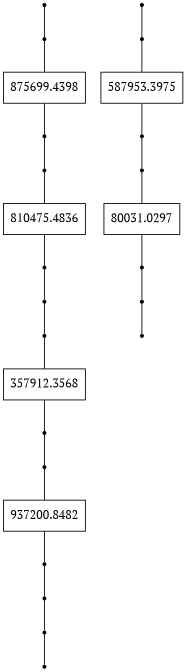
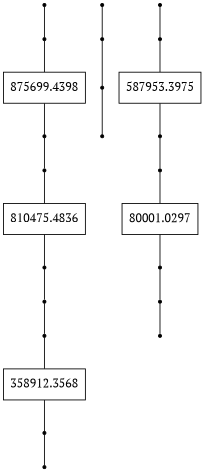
(142, 219) -> (160, 219)
(44, 384) -> (44, 384)
(44, 516) -> none
